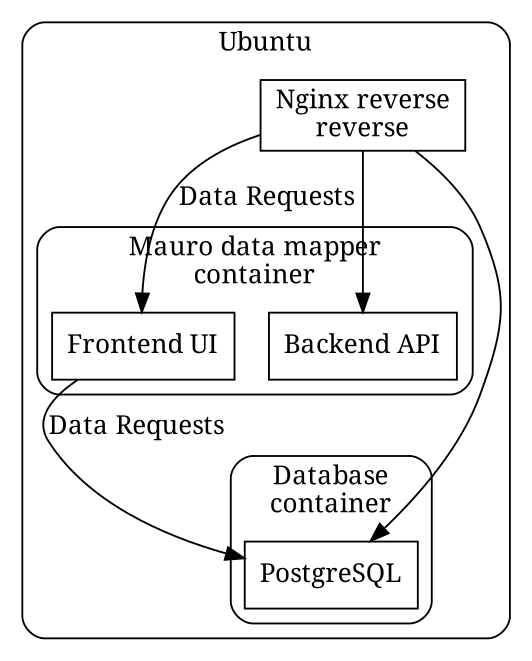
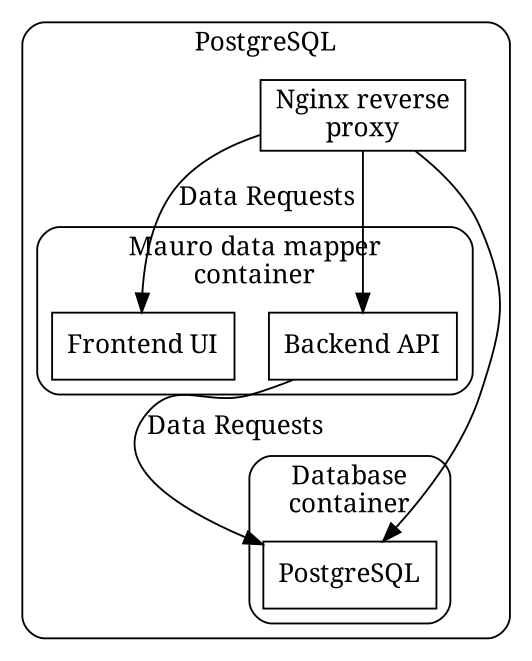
(266, 44) -> (266, 44)
(363, 115) -> (363, 115)
(96, 491) -> (140, 426)
